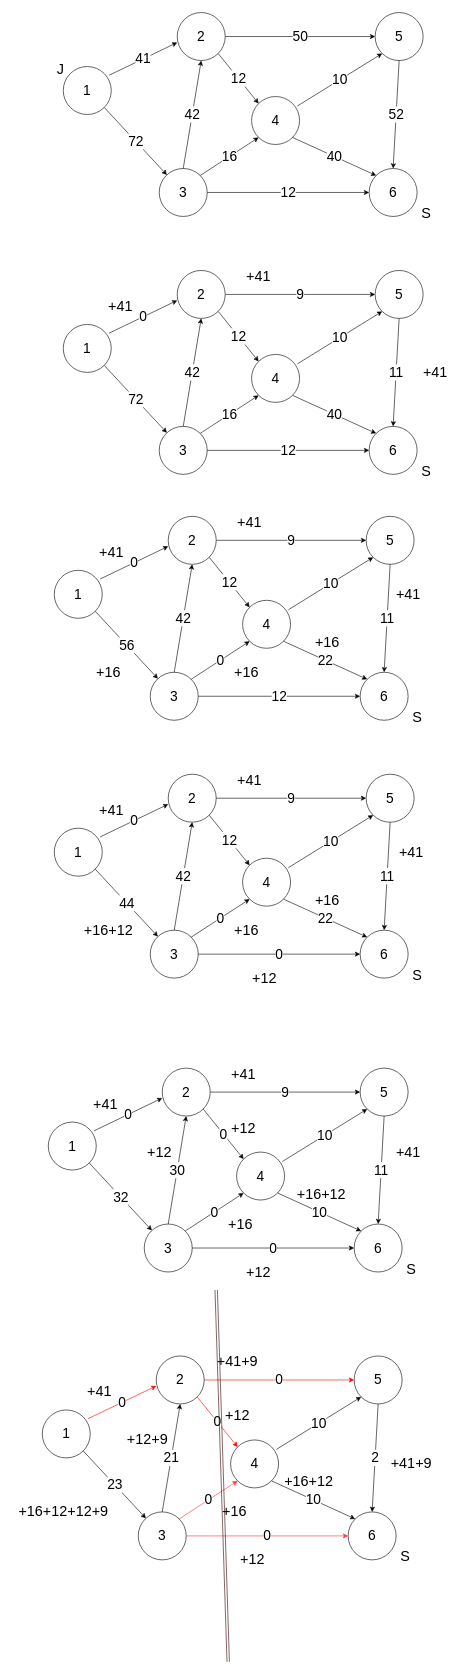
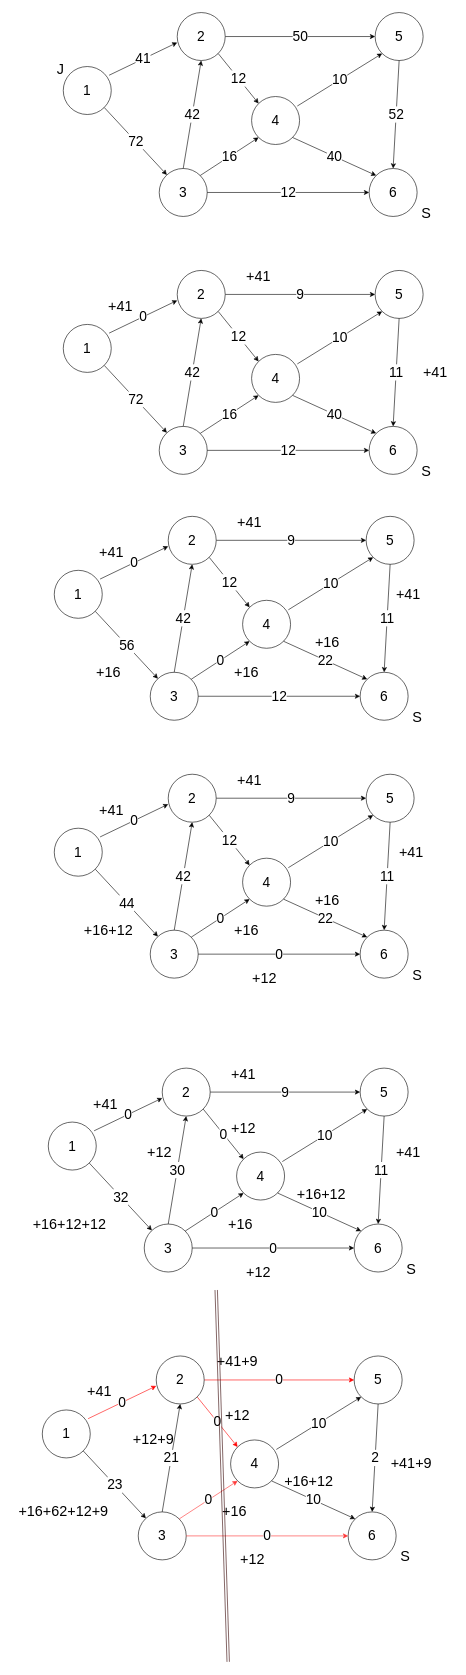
none -> (69, 1224)
(147, 1440) -> (153, 1440)
(64, 1512) -> (64, 1512)
